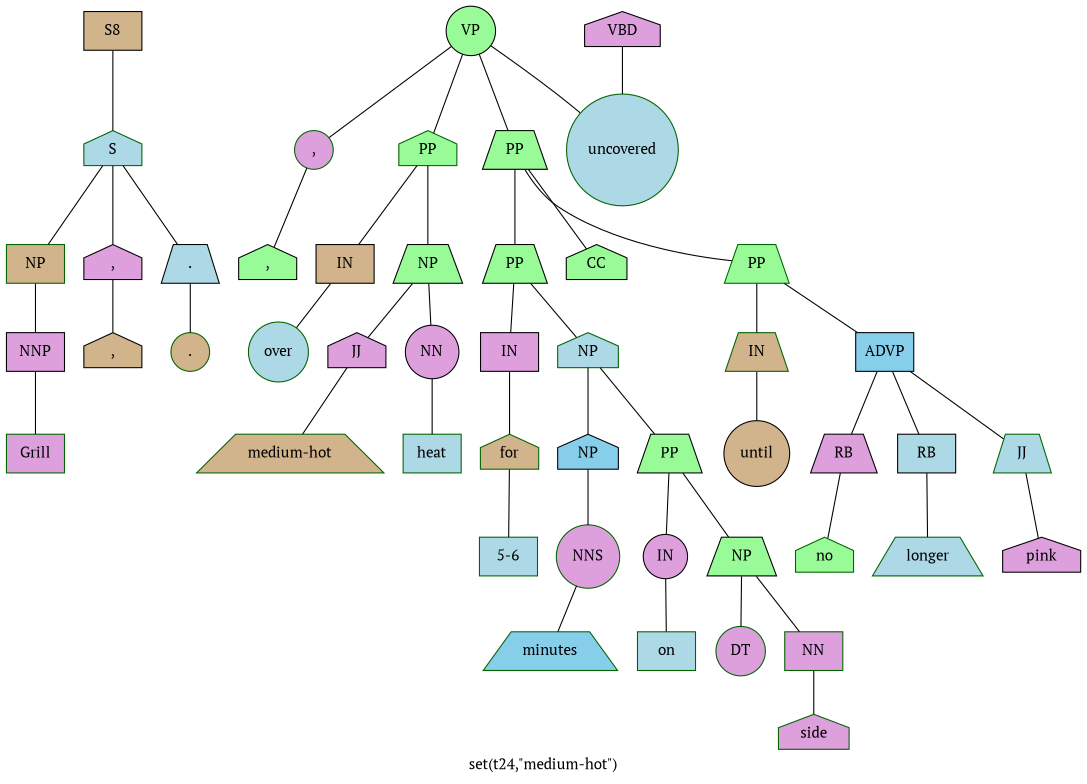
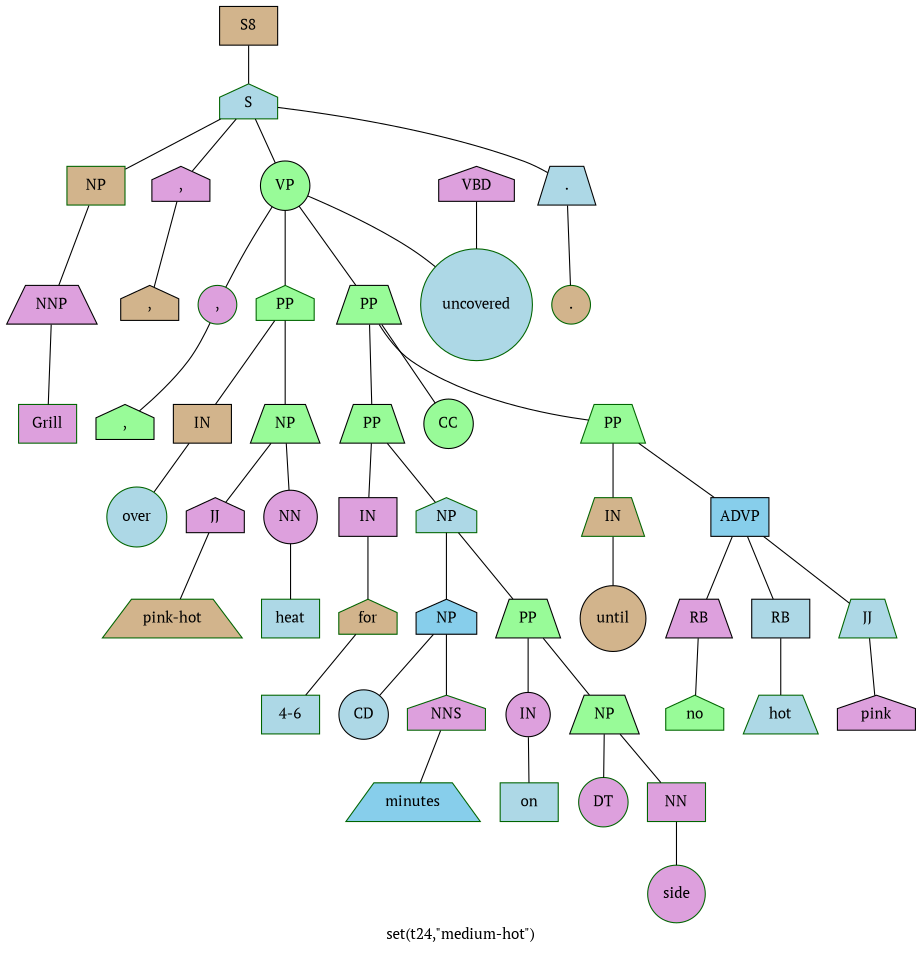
none -> (265, 141)
(597, 264) -> (449, 424)
(35, 352) -> (52, 305)
(290, 454) -> (172, 619)
(508, 557) -> (291, 715)
(588, 557) -> (446, 715)
(928, 557) -> (781, 715)
none -> (364, 715)
(814, 734) -> (676, 894)
